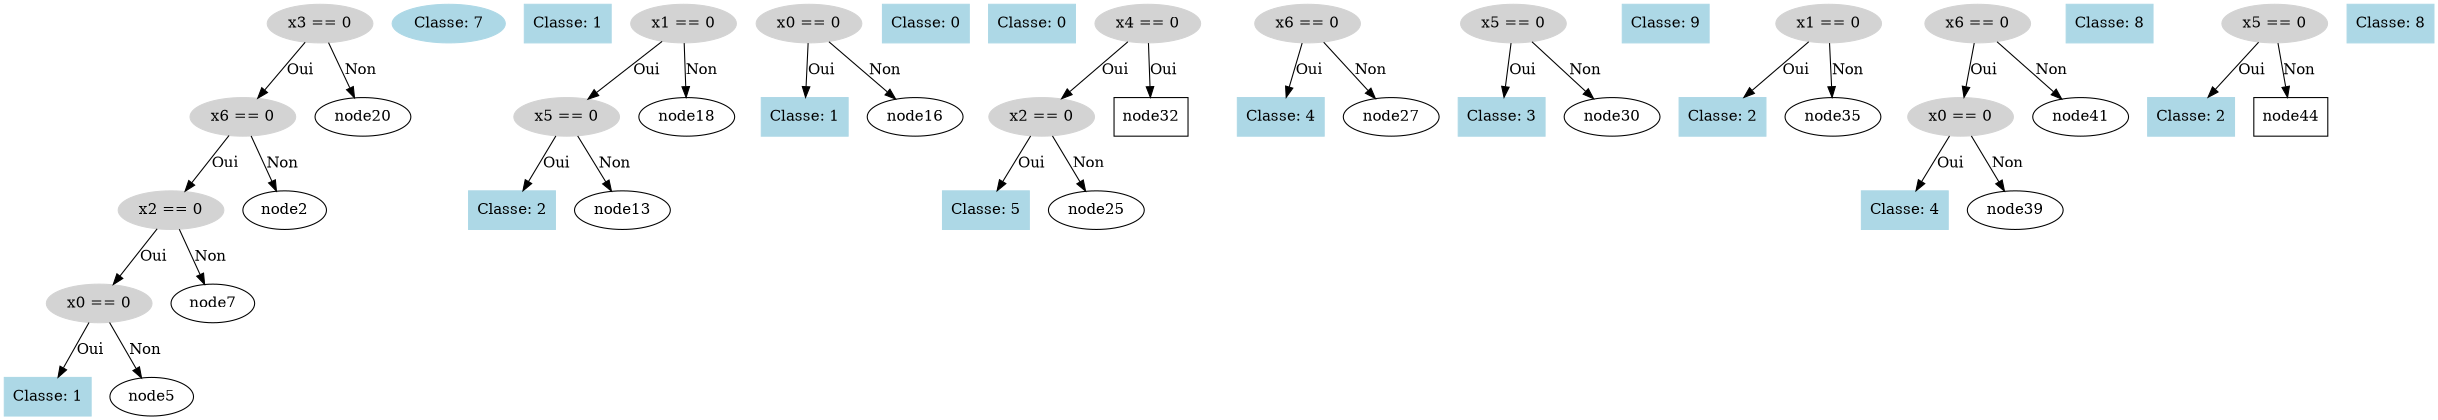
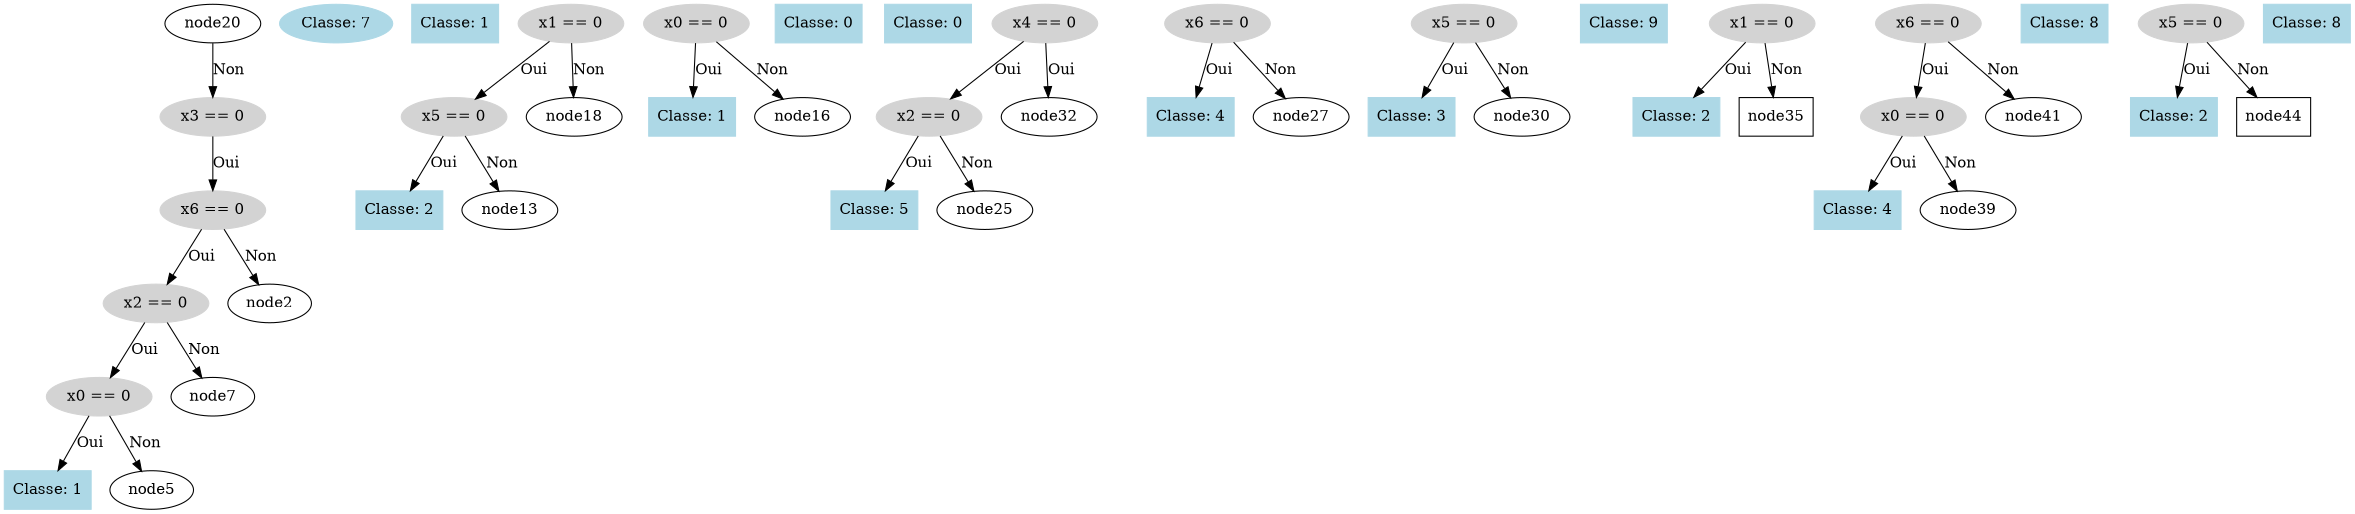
(339, 65) -> (213, 65)
(1151, 117) -> (1049, 117)
(1833, 117) -> (1776, 117)
